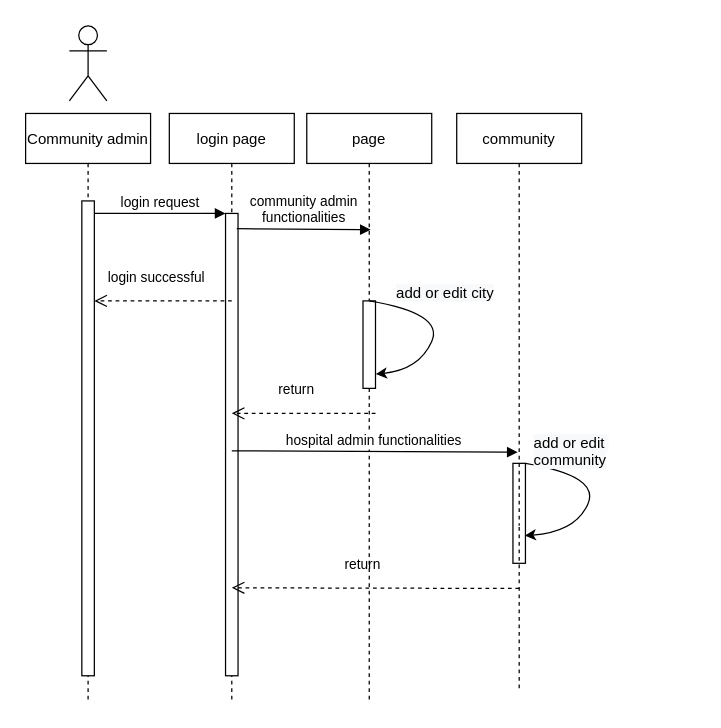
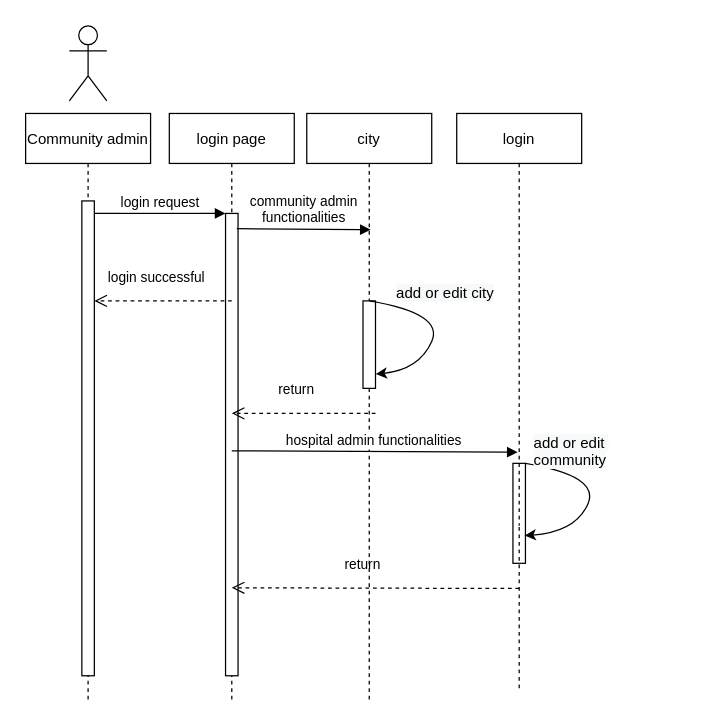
(369, 139) -> (369, 139)
(519, 139) -> (519, 139)
